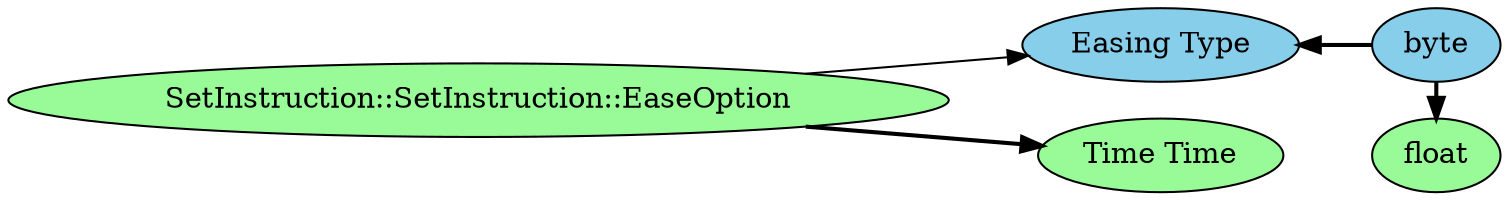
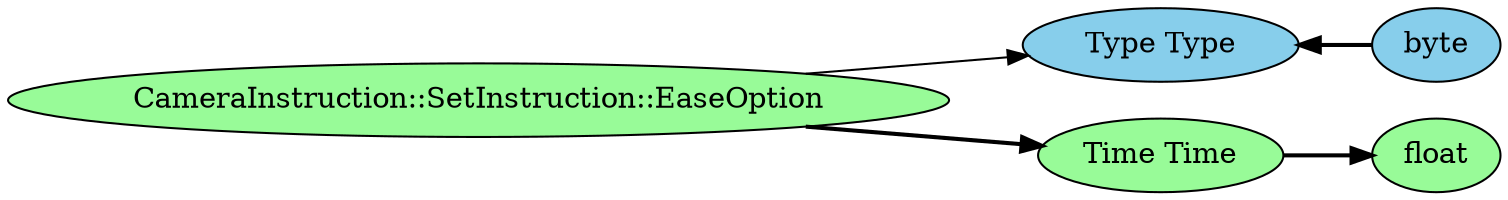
(1161, 45) -> (1161, 45)
(1436, 90) -> (1317, 155)
(479, 100) -> (479, 100)
